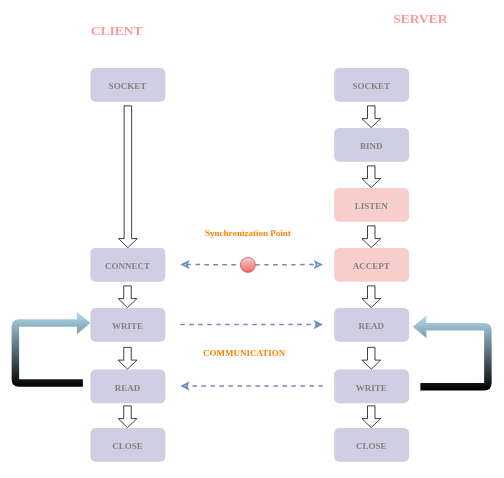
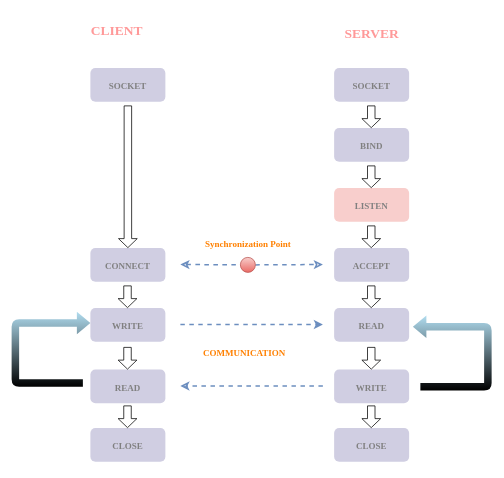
(420, 19) -> (372, 34)
(248, 233) -> (248, 244)
(372, 265) -> (372, 265)
